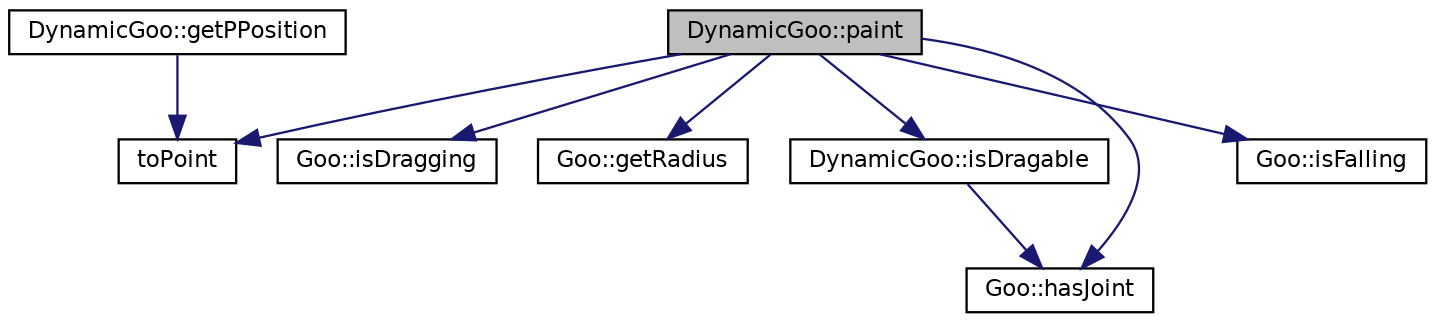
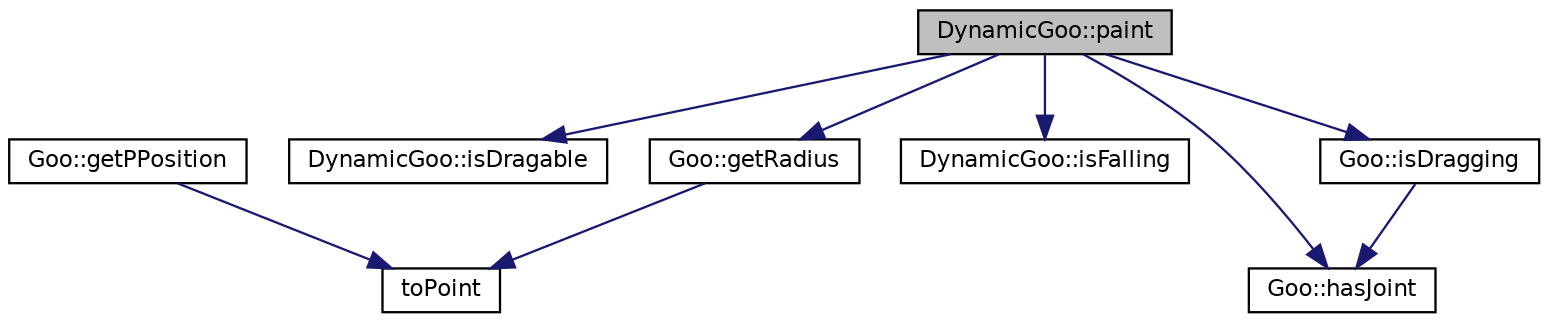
(177, 32) -> (128, 161)
(470, 94) -> (609, 221)
(1332, 161) -> (1045, 161)
(997, 217) -> (1392, 217)
